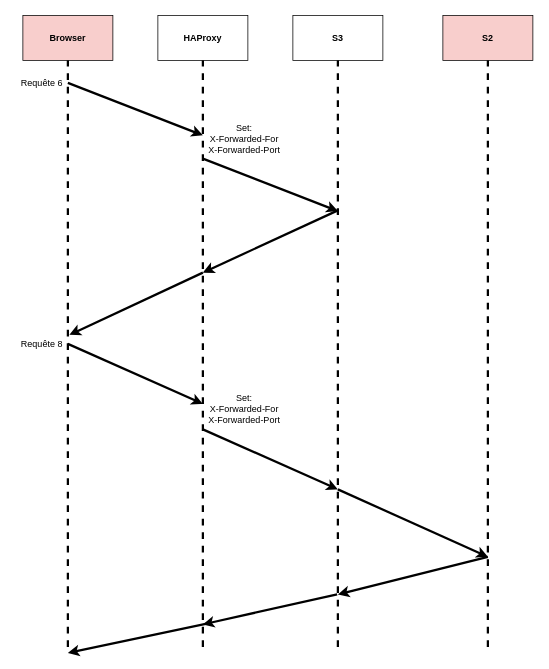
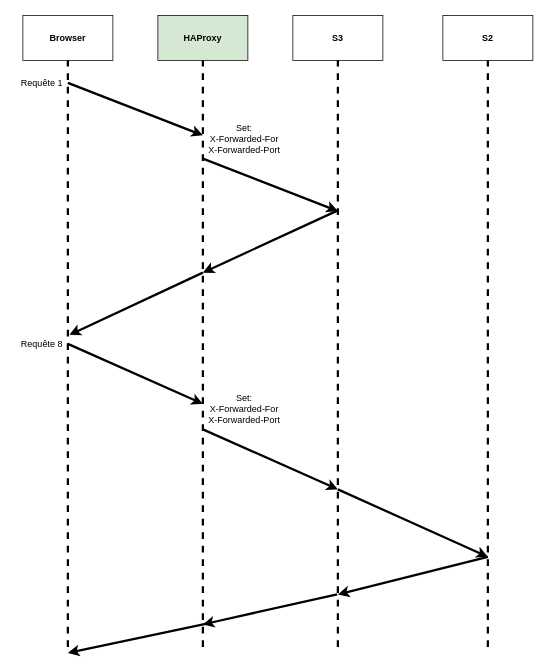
(68, 38) -> (68, 38)
(203, 38) -> (203, 38)
(488, 38) -> (488, 38)
(42, 83) -> (42, 83)
